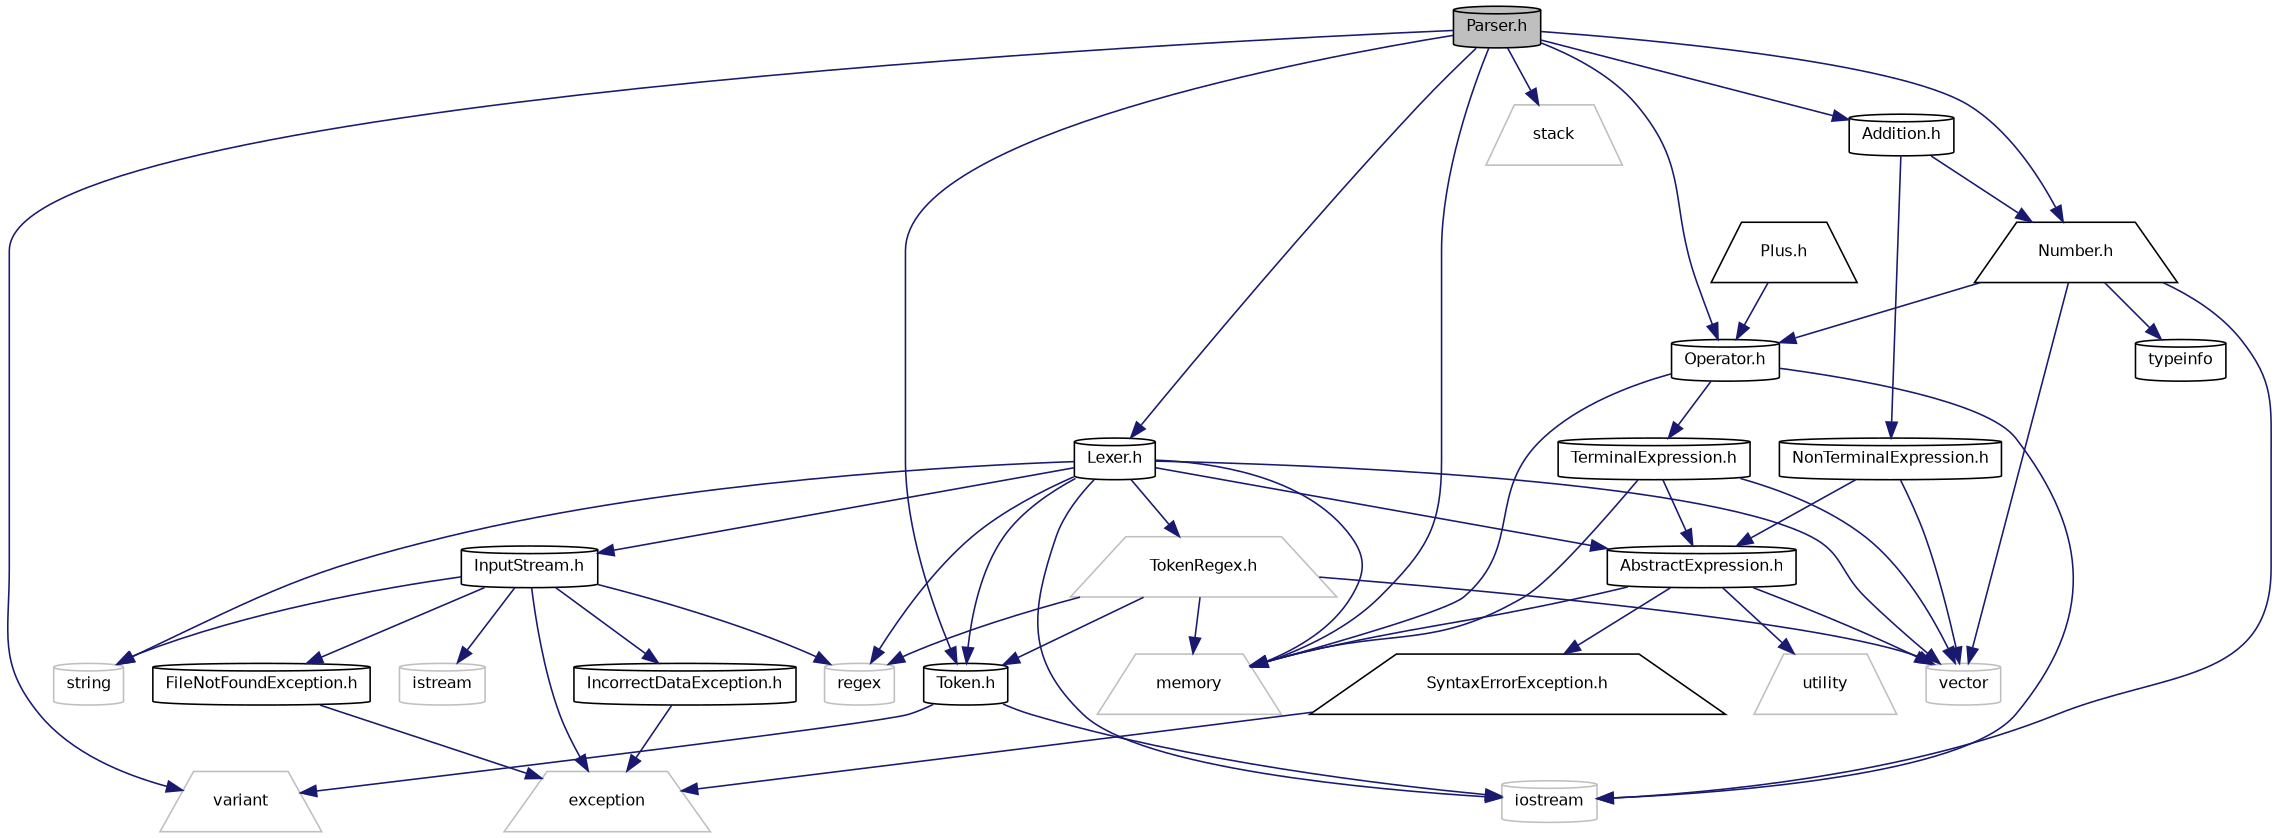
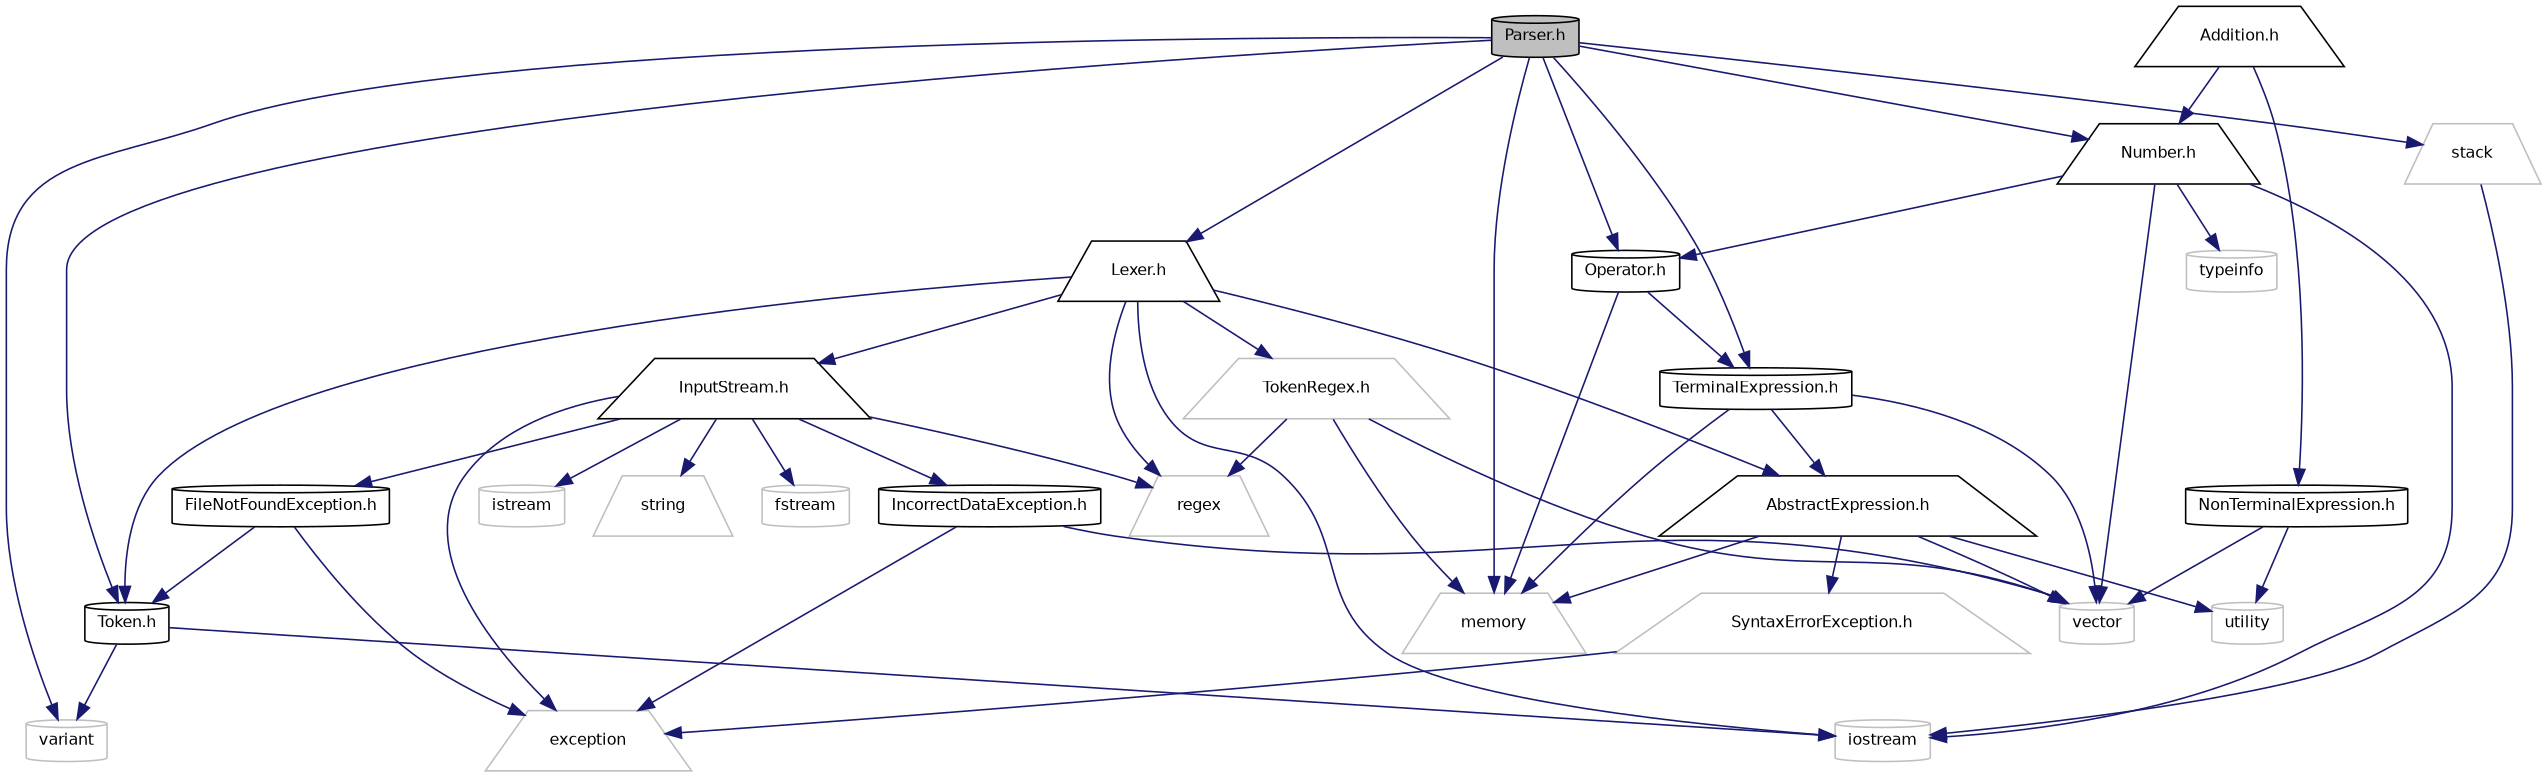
(1687, 78) -> (1664, 195)
(1902, 135) -> (2240, 36)
(1784, 252) -> none
(2181, 360) -> (2232, 271)
(1115, 459) -> (1139, 271)
(1569, 486) -> (1536, 547)
none -> (806, 506)
(592, 508) -> none
(1801, 510) -> (2275, 557)
(1336, 521) -> none
(530, 567) -> (734, 389)
(1702, 567) -> (1848, 506)
(1081, 627) -> (210, 560)
(2053, 657) -> (2422, 630)
(89, 684) -> (663, 506)
(859, 684) -> (1199, 506)
(1518, 684) -> (1822, 623)
(1825, 684) -> (2248, 623)
(241, 802) -> (67, 741)
